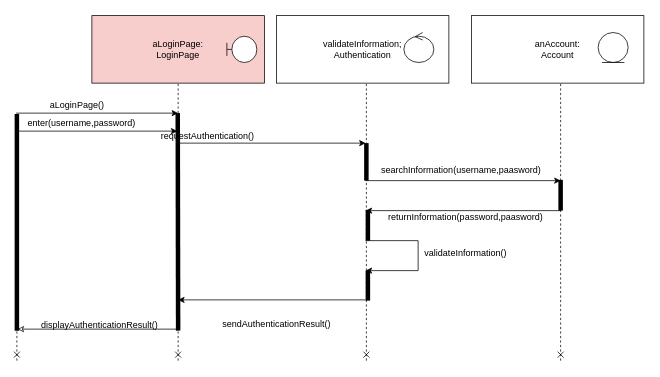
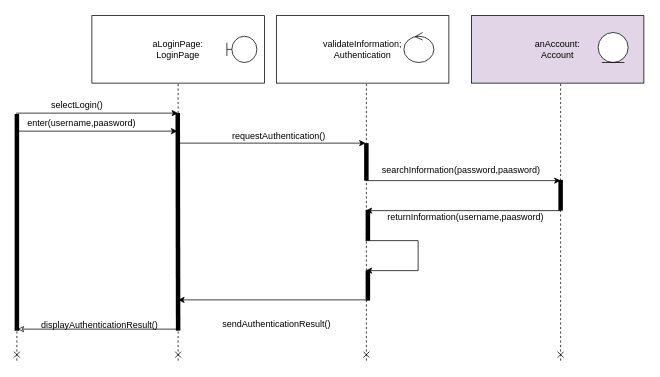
(178, 49) -> (178, 49)
(558, 49) -> (558, 49)
(77, 105) -> (77, 105)
(82, 123) -> (82, 123)
(207, 136) -> (279, 136)
(461, 170) -> (461, 170)
(466, 217) -> (466, 217)
(465, 253) -> none
